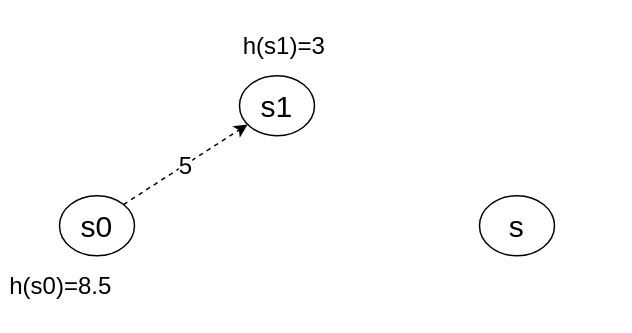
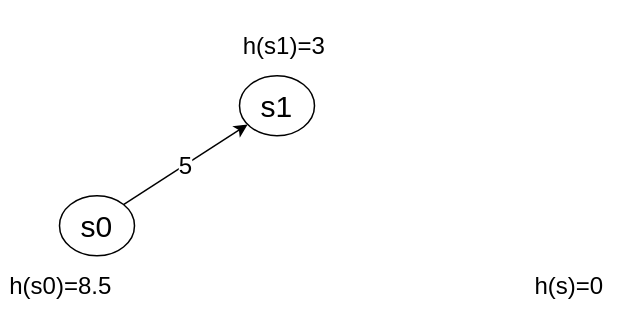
(151, 187) -> (151, 187)
(517, 226) -> none
none -> (569, 286)
